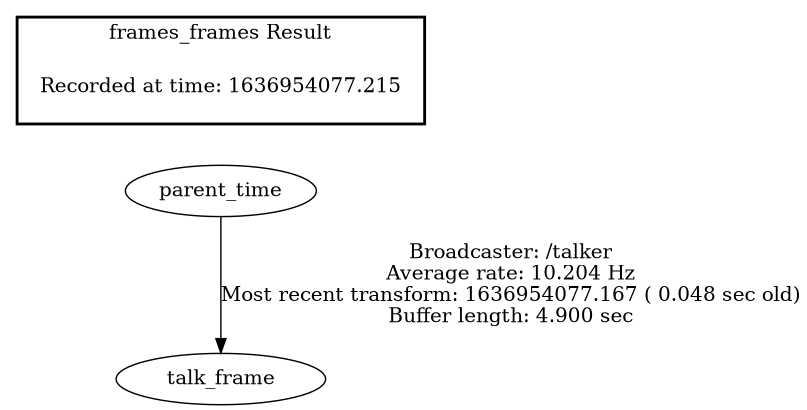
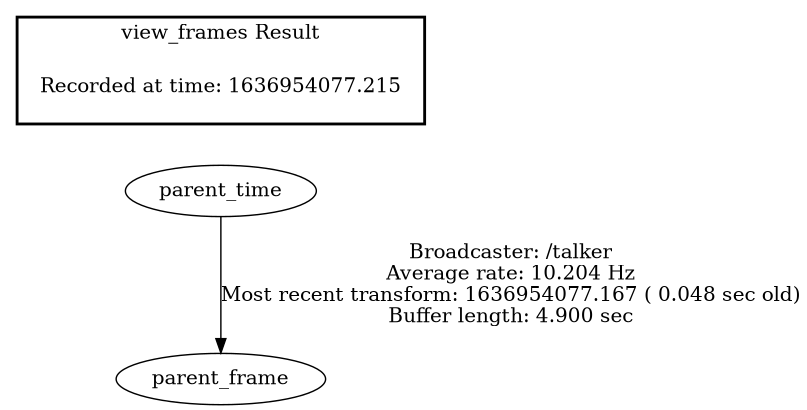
(221, 33) -> (221, 33)
(221, 379) -> (221, 379)
